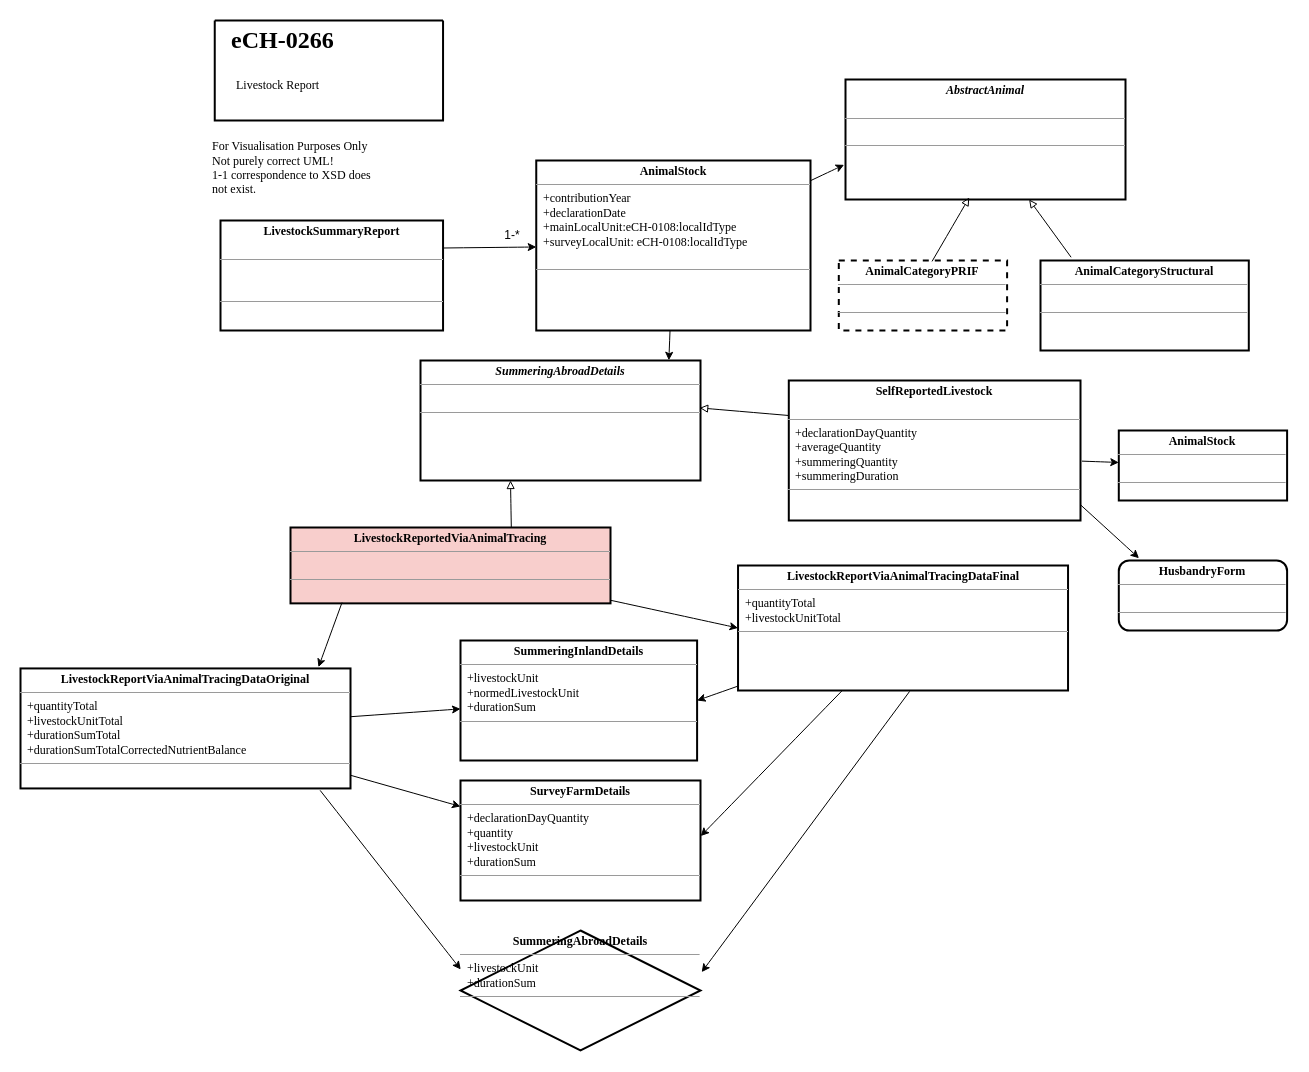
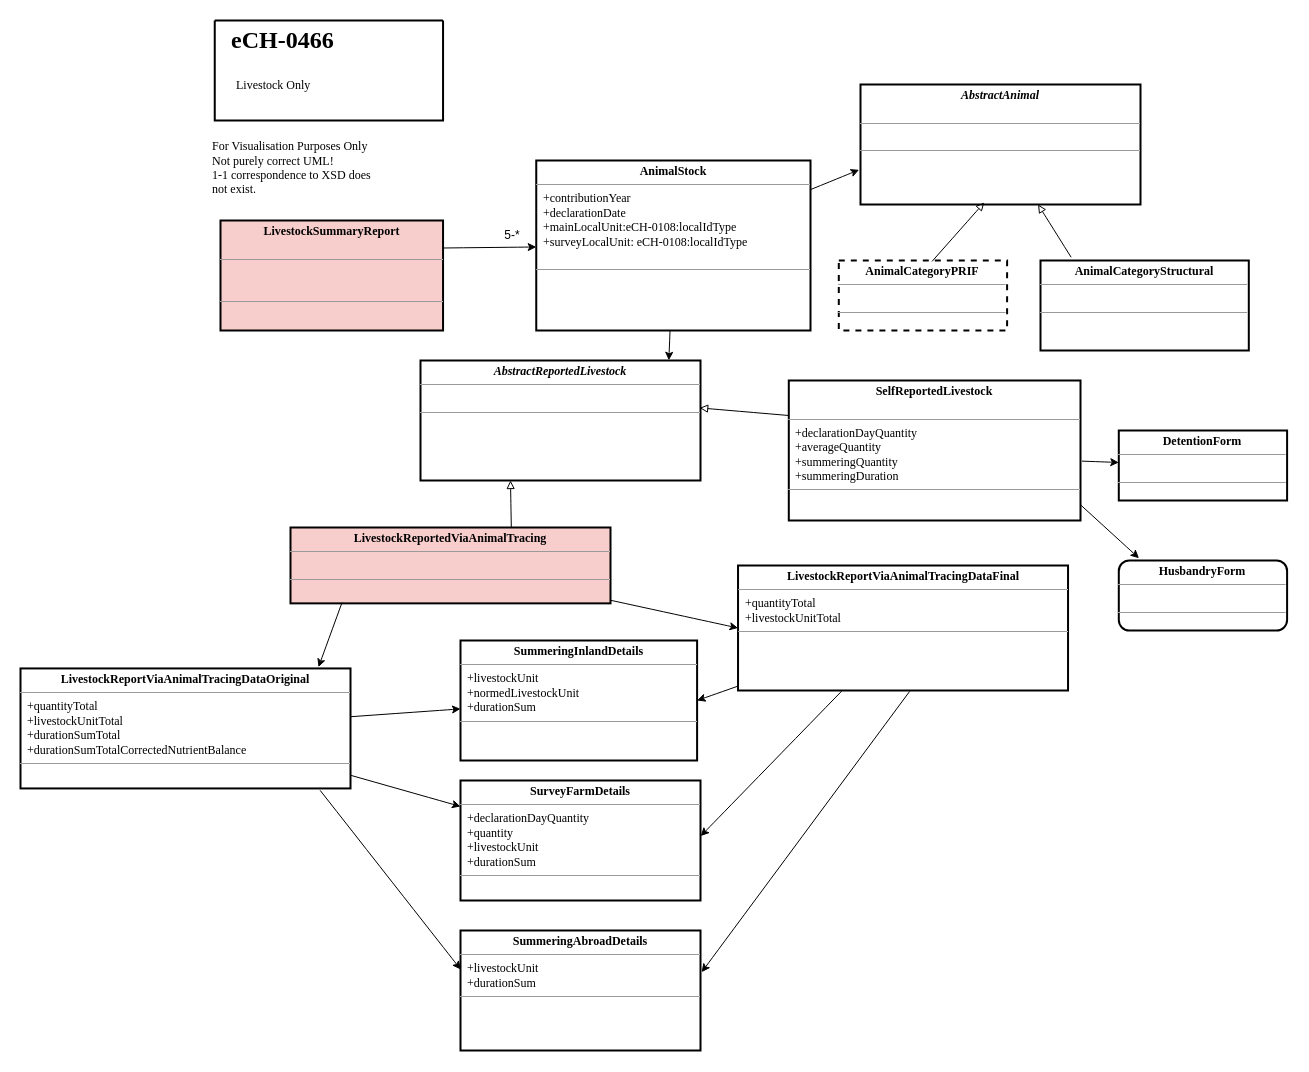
(258, 18) -> (258, 18)
(287, 86) -> (279, 86)
(986, 140) -> (1001, 145)
(513, 236) -> (513, 236)
(332, 276) -> (332, 276)
(490, 368) -> (503, 368)
(1152, 438) -> (1161, 438)
(581, 991) -> (581, 991)
